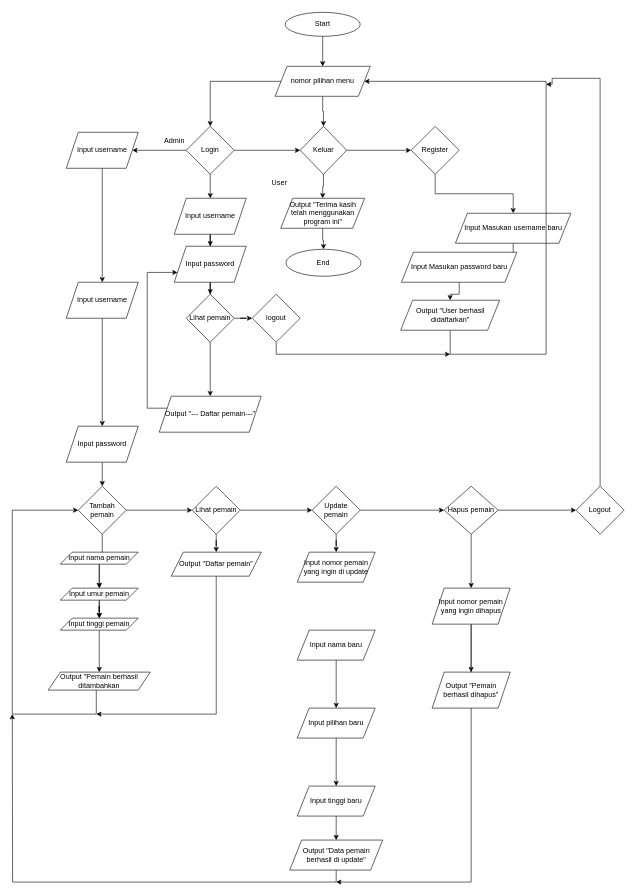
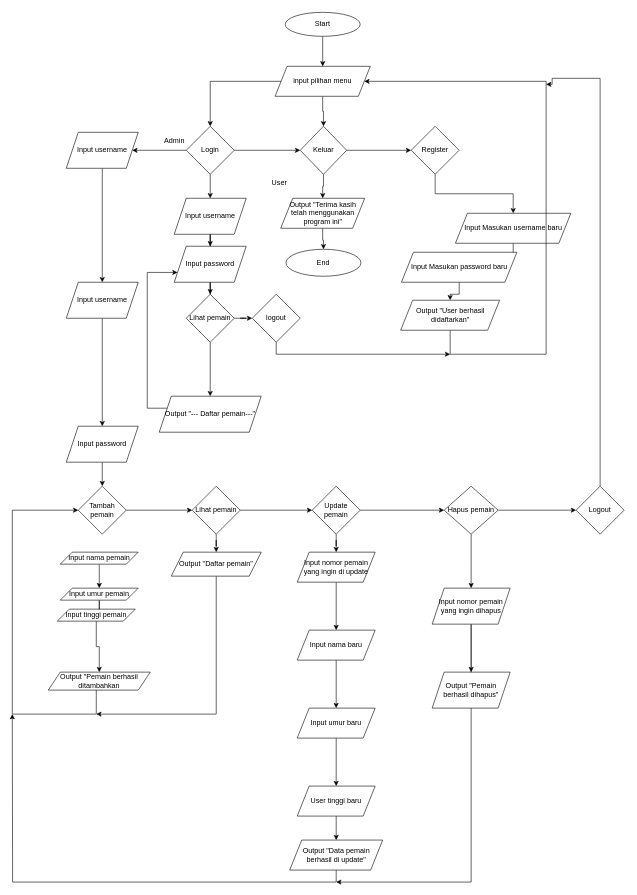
(323, 81) -> (323, 81)
(102, 543) -> none
(99, 624) -> (96, 615)
none -> (336, 624)
(336, 723) -> (336, 723)
(336, 801) -> (336, 801)
